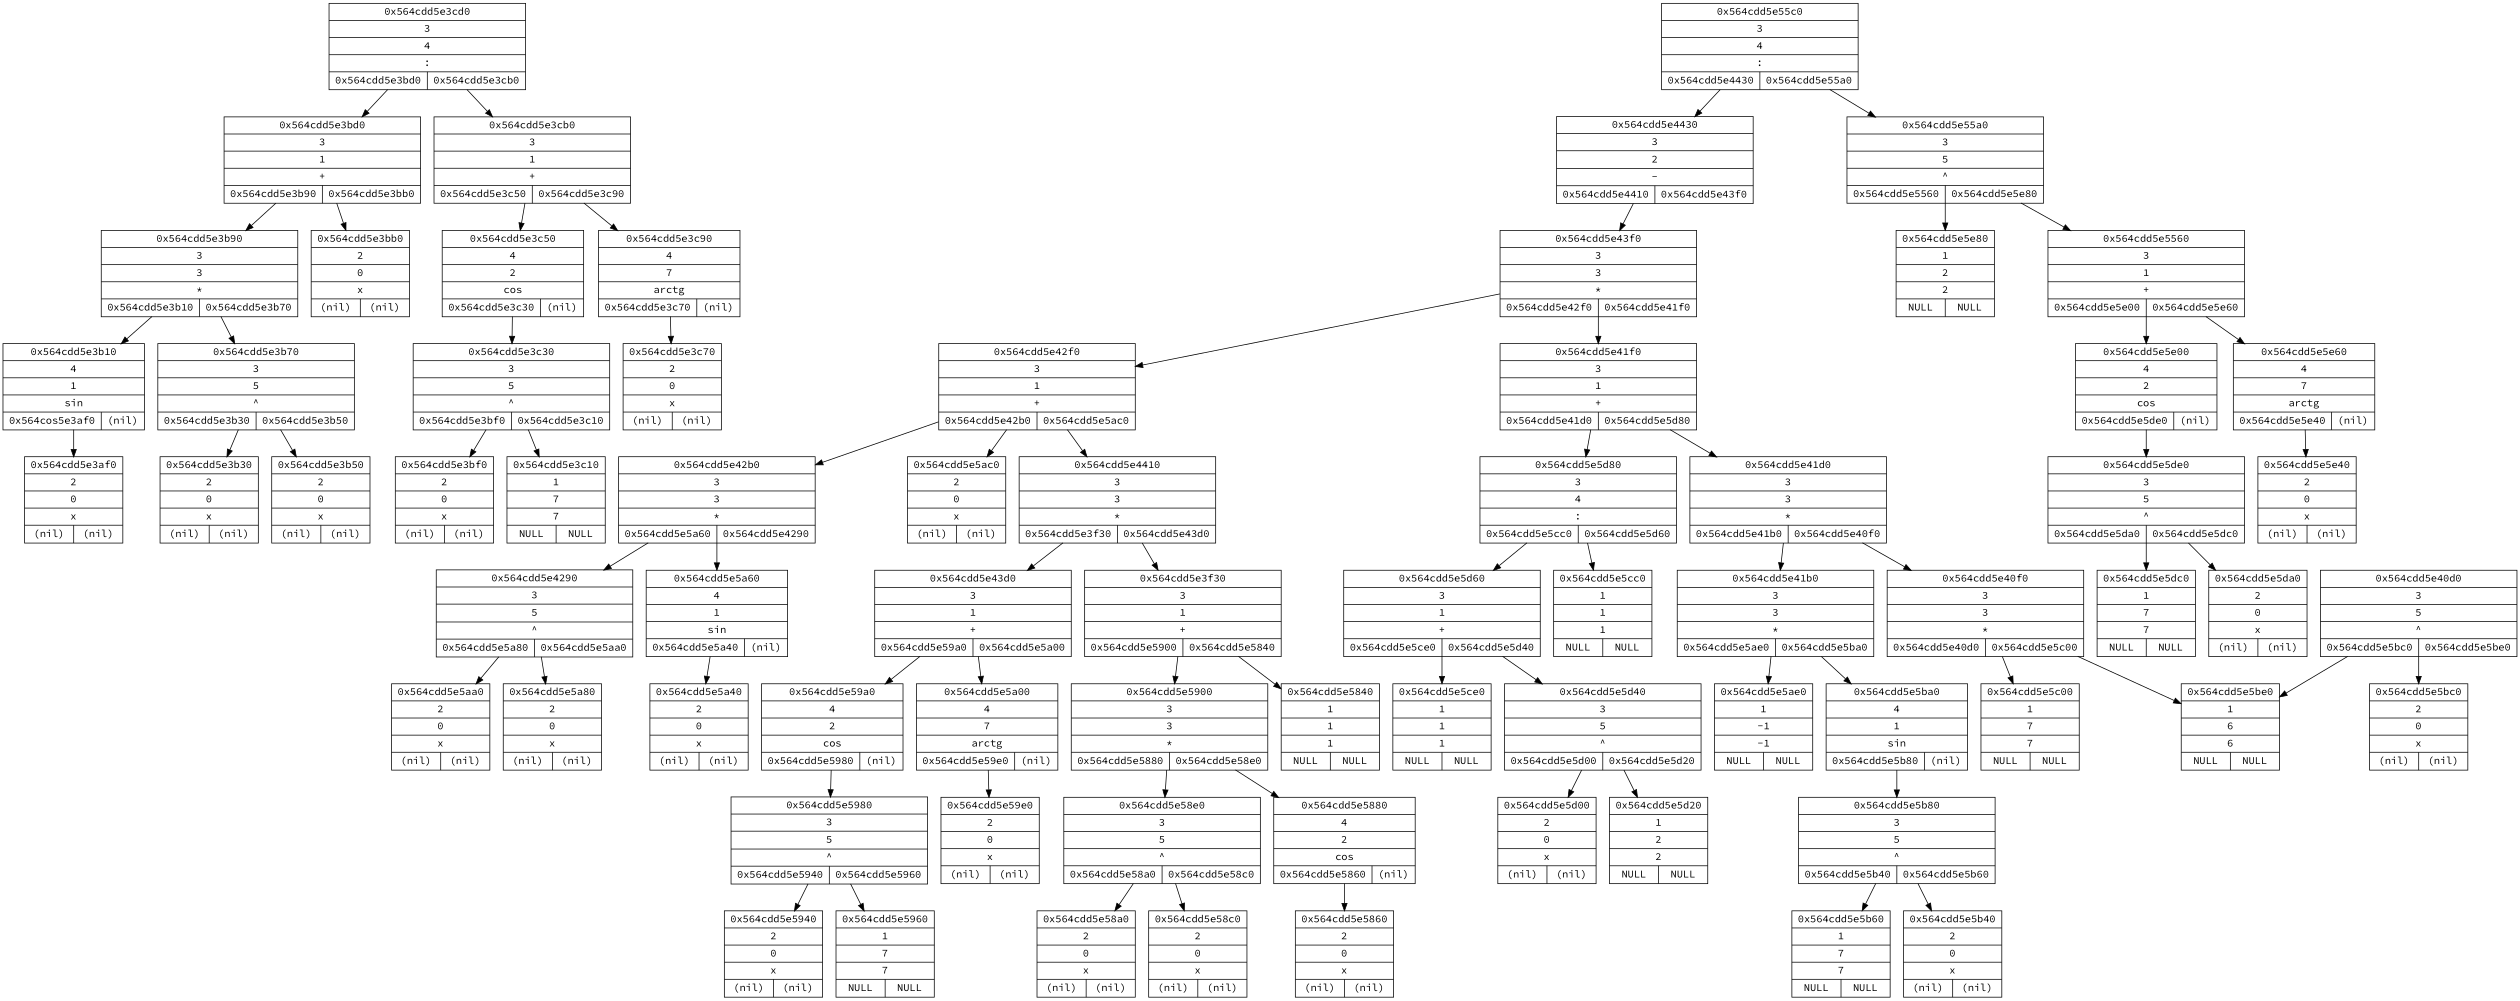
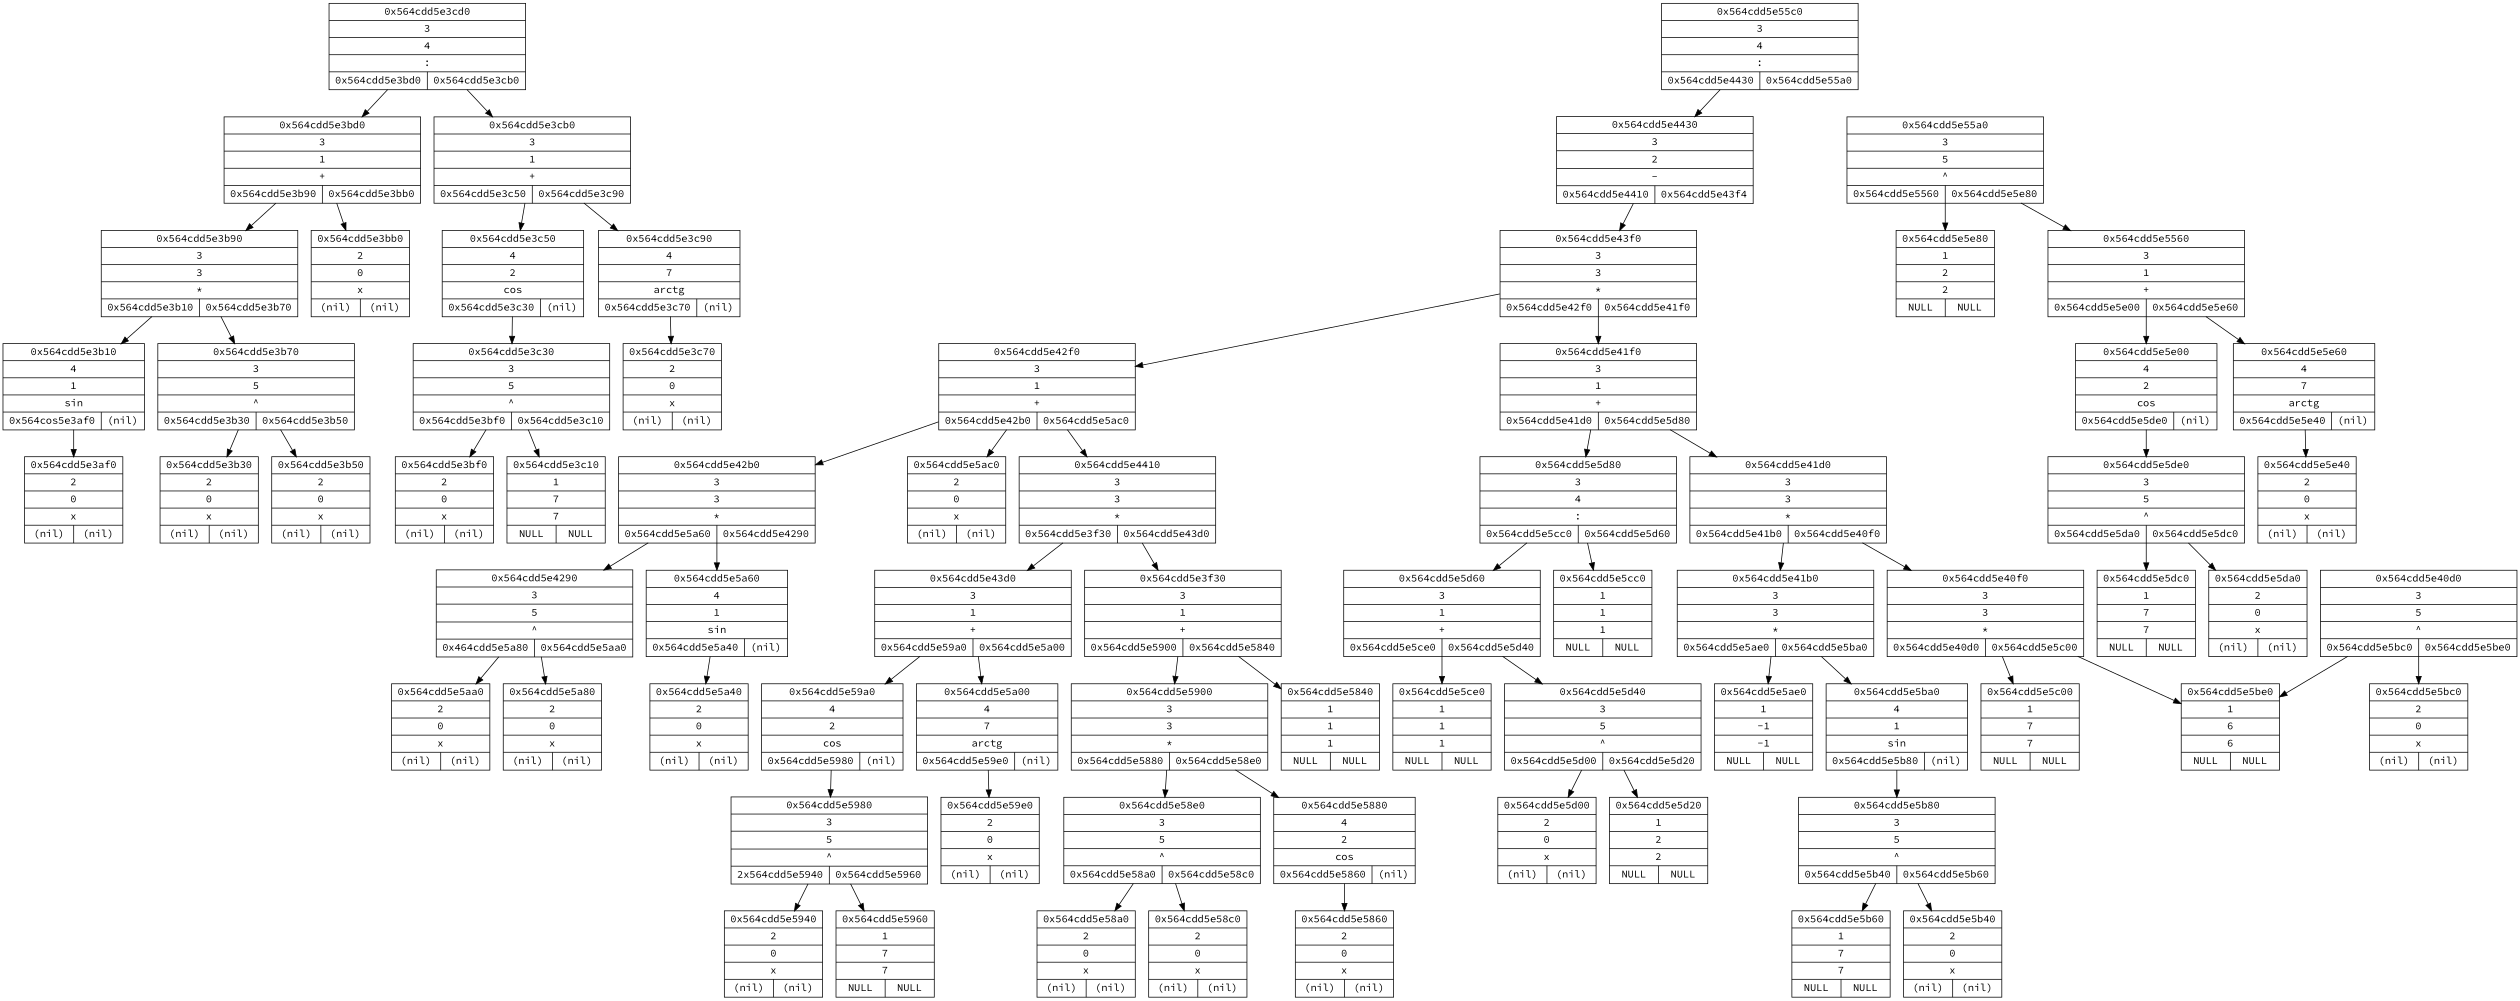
(1849, 101) -> none
(1704, 194) -> (1704, 194)
(485, 648) -> (485, 648)
(780, 875) -> (780, 875)
